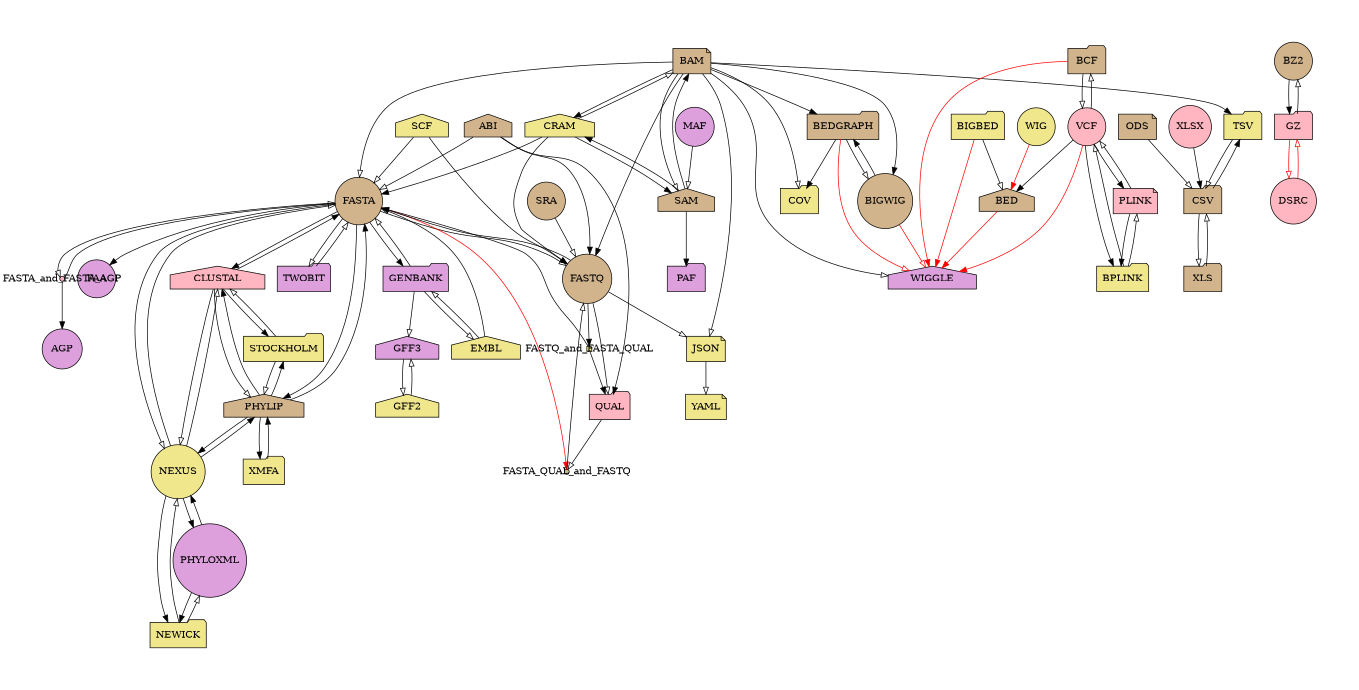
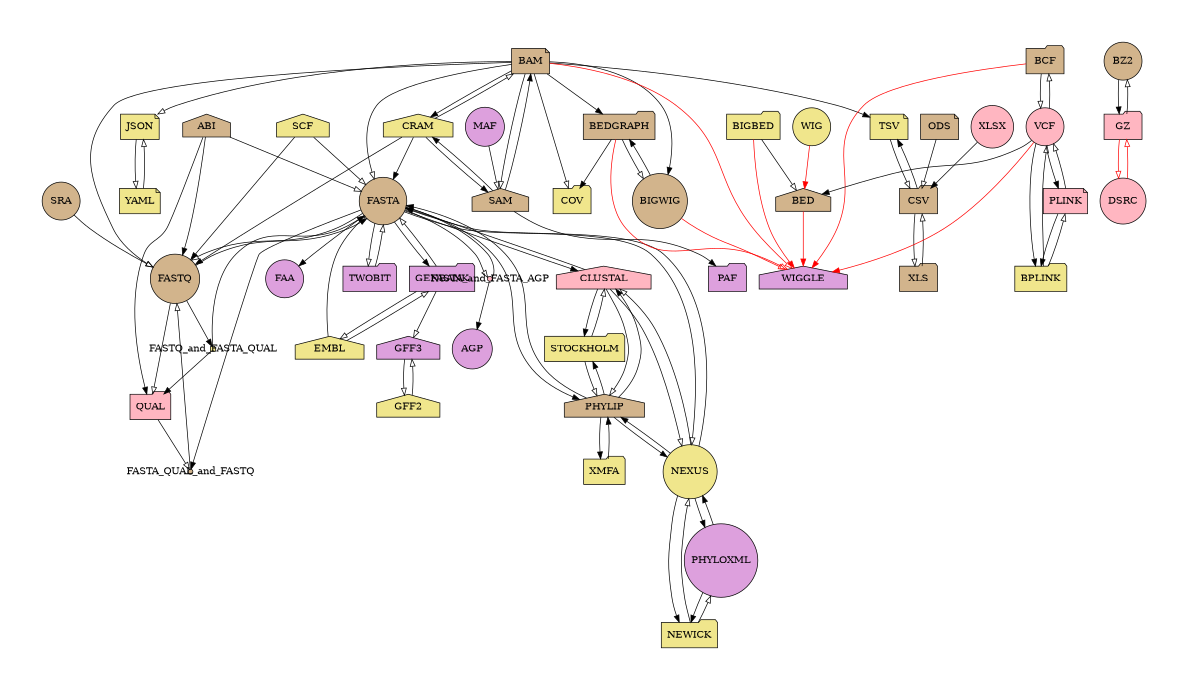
(1243, 127) -> (889, 127)
(638, 155) -> (220, 81)
(759, 204) -> (698, 126)
(516, 302) -> (242, 305)
(644, 313) -> (145, 167)
